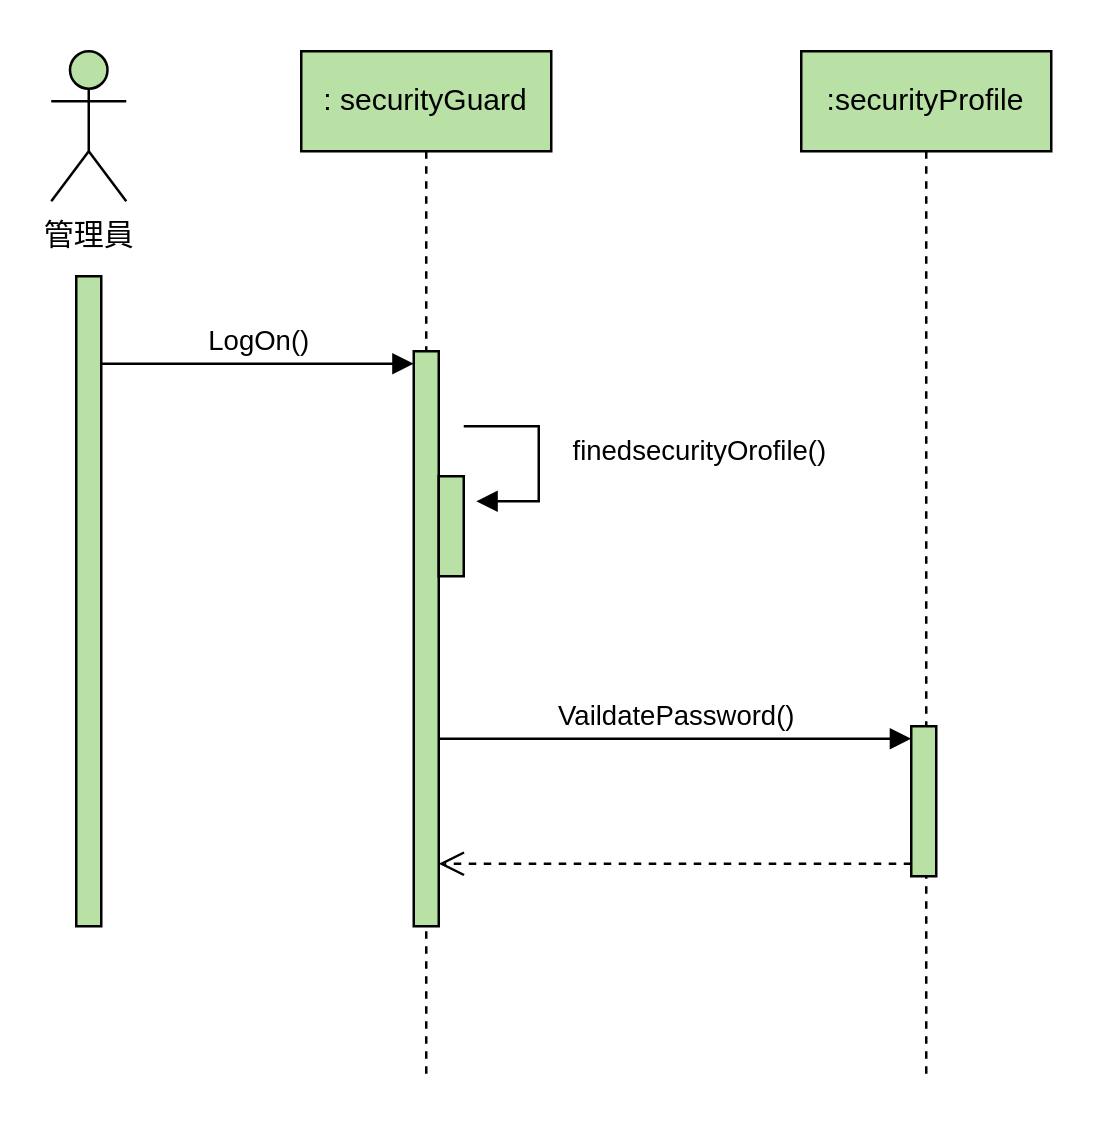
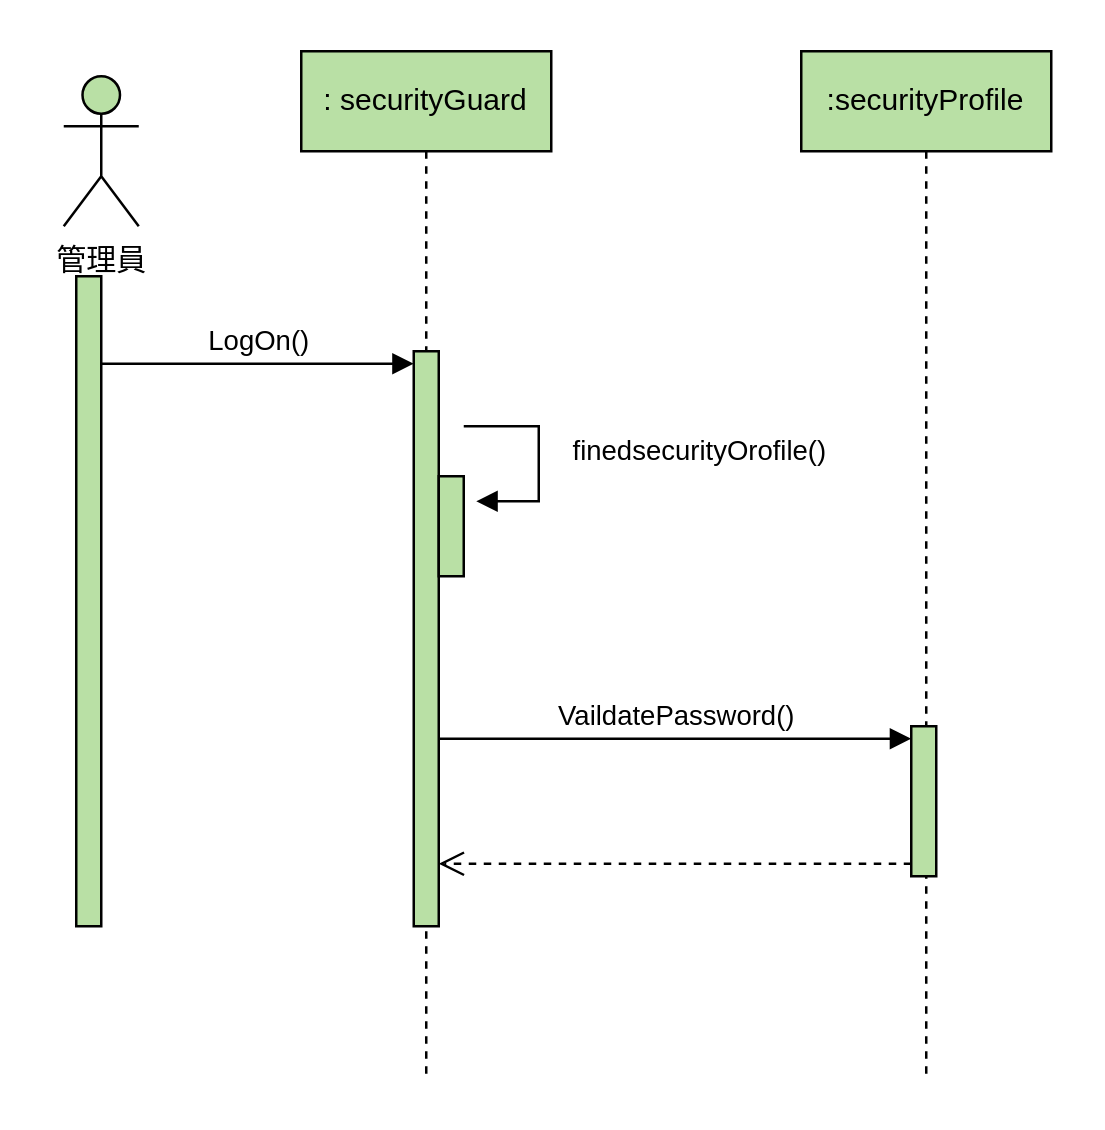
(89, 126) -> (101, 151)
